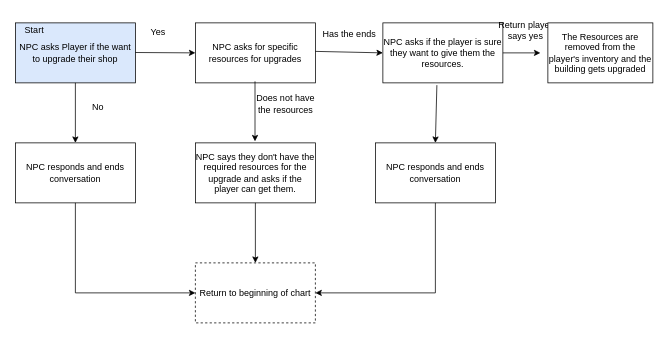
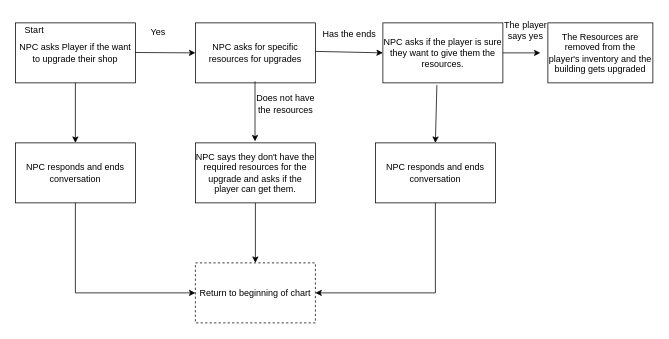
(526, 30) -> (526, 30)
(75, 53) -> (75, 53)
(98, 108) -> none
